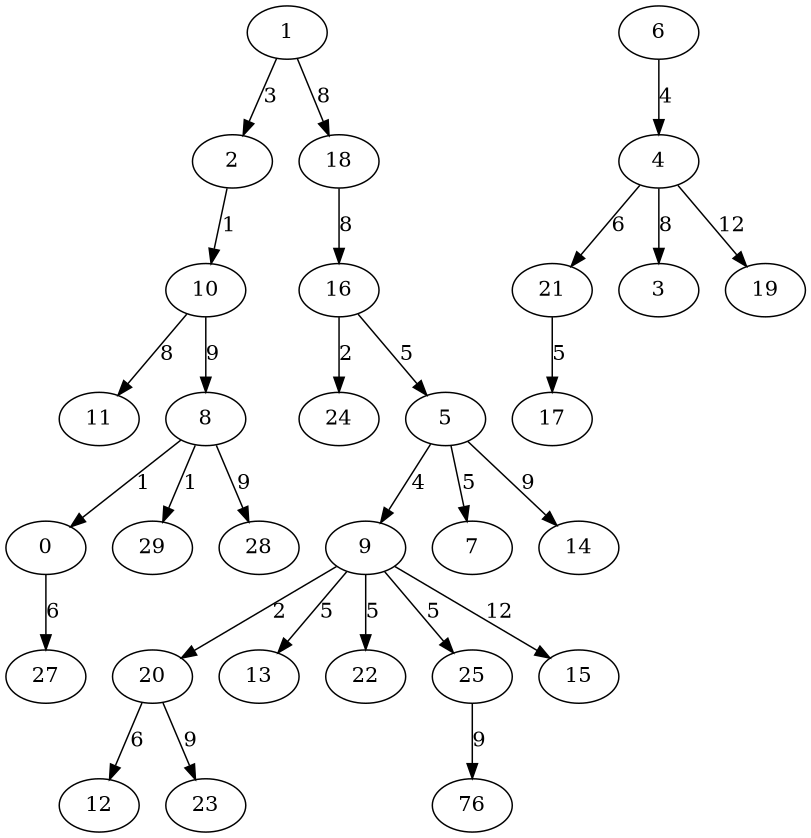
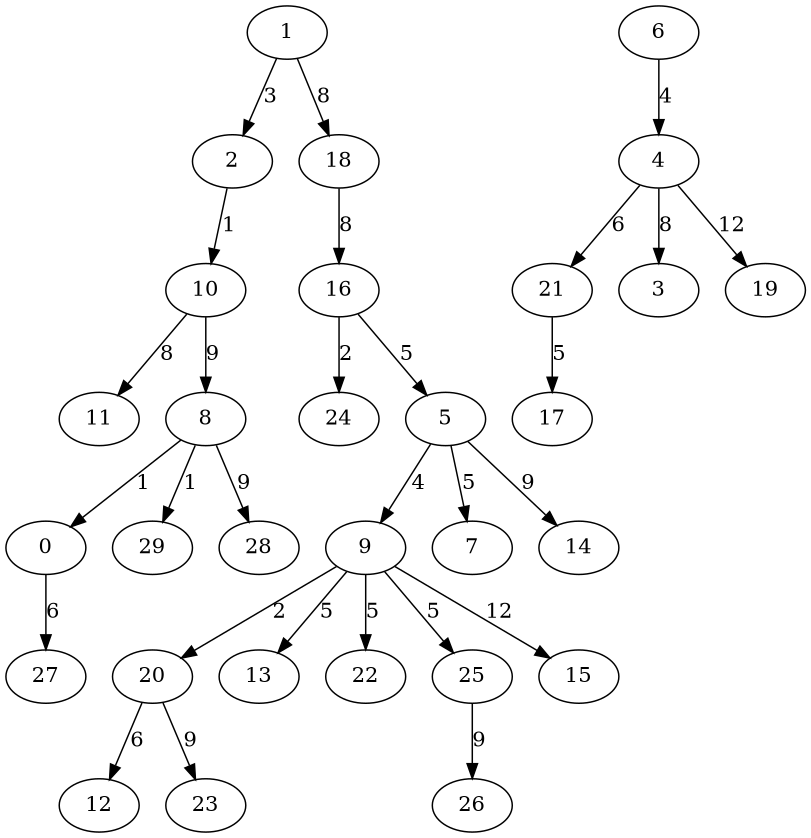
(472, 805) -> (472, 805)
